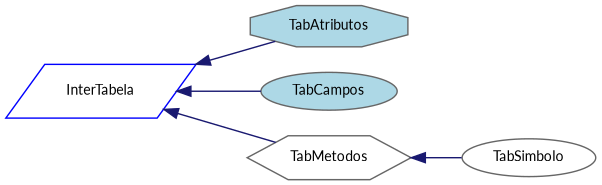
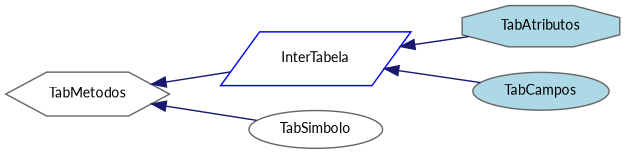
(227, 128) -> (198, 77)
